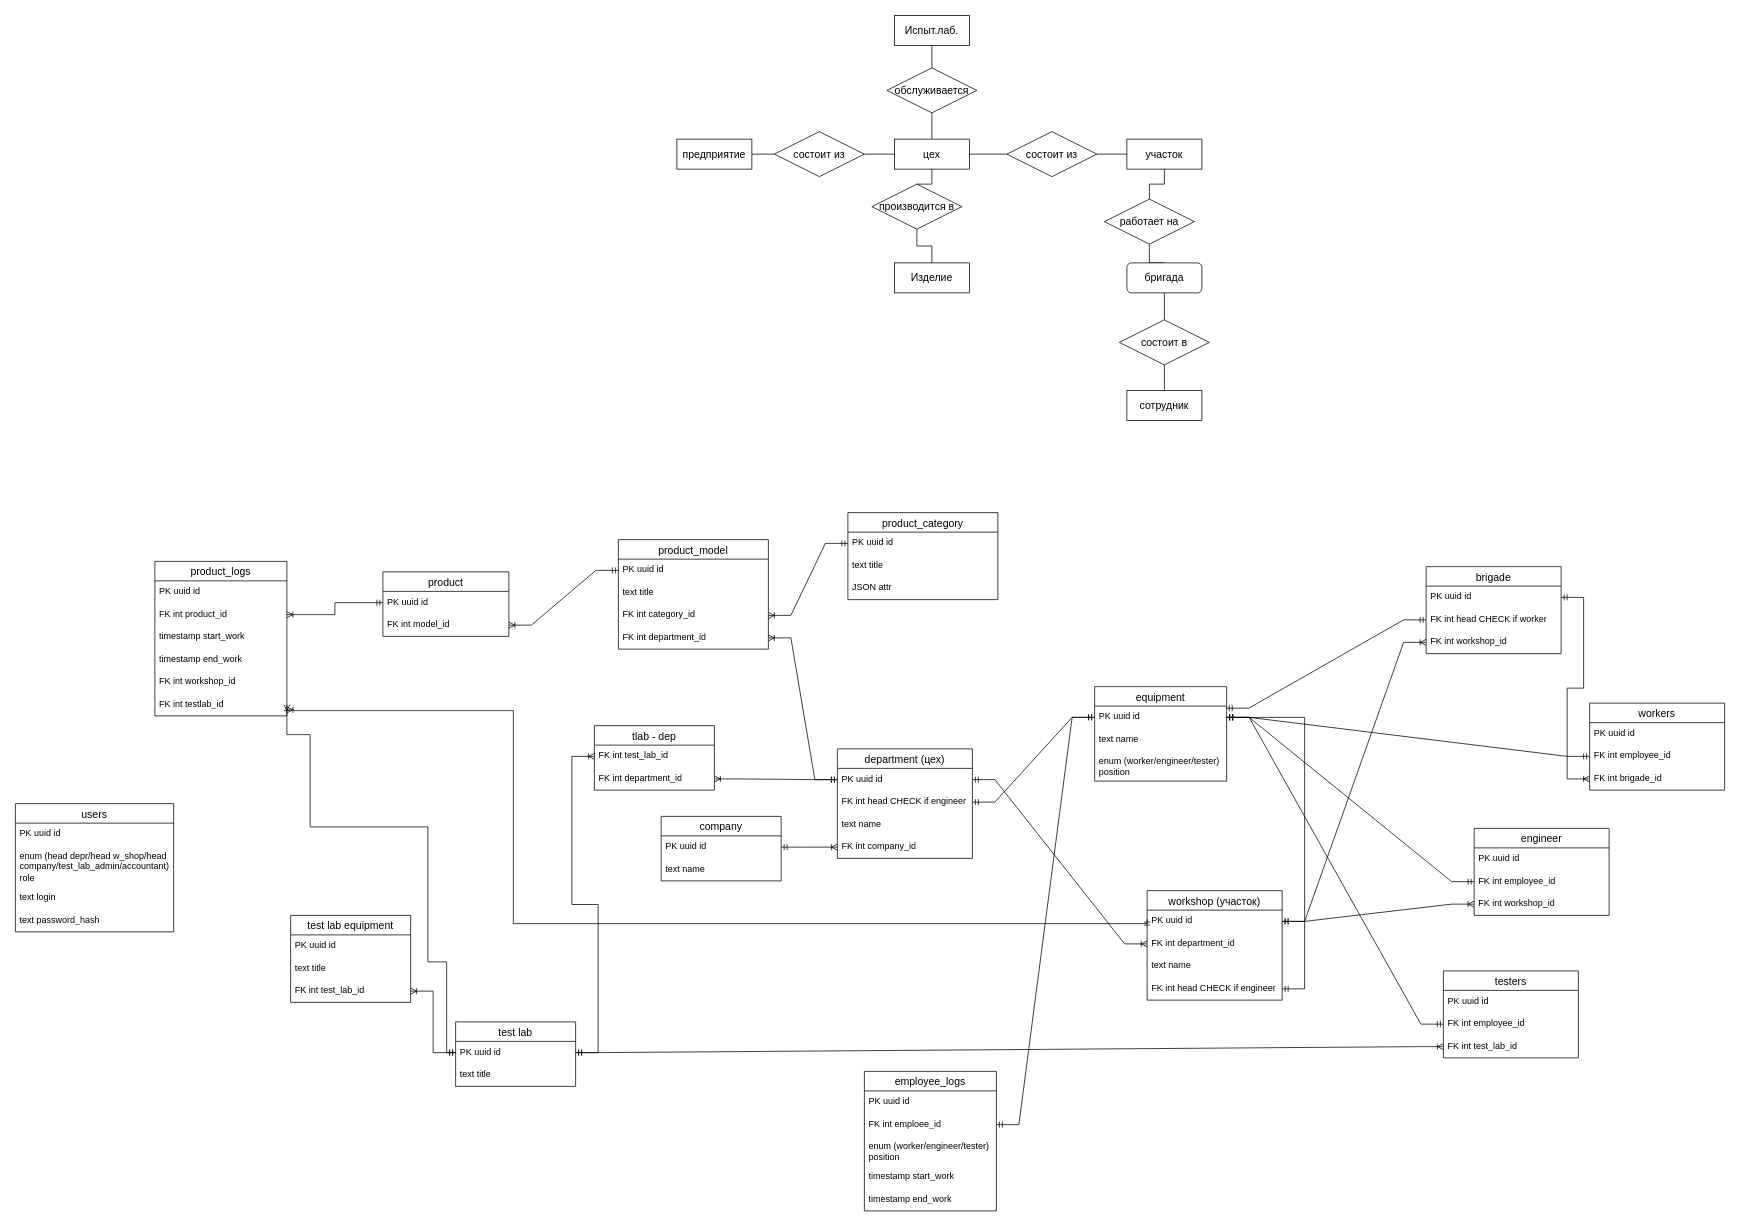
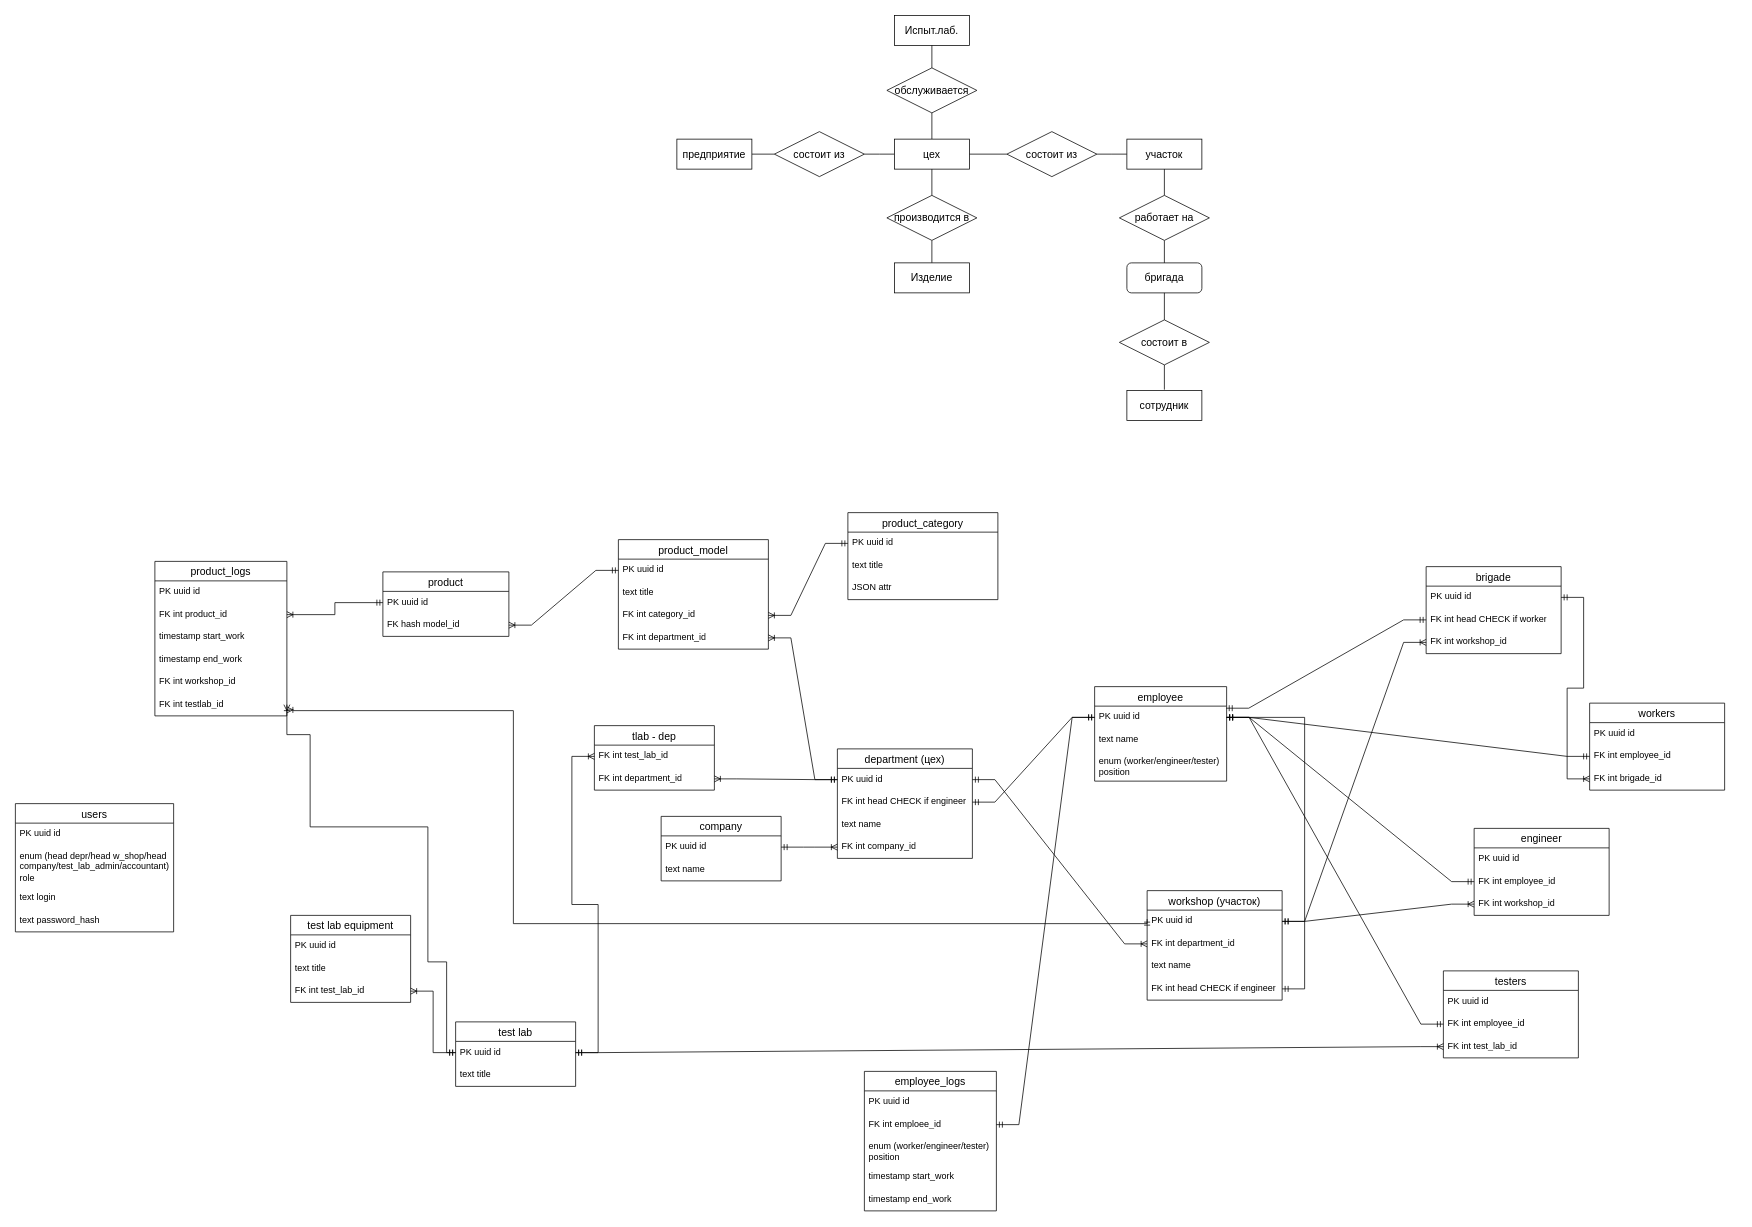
(917, 207) -> (932, 218)
(1149, 222) -> (1164, 218)
(419, 625) -> (423, 625)
(1160, 697) -> (1160, 697)
